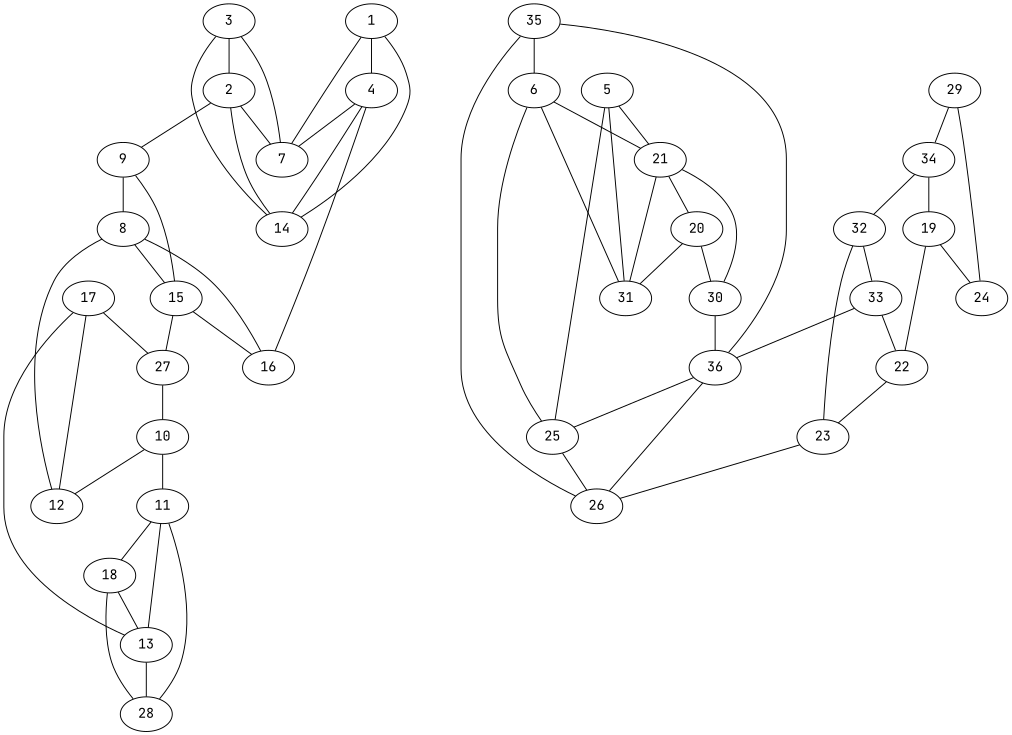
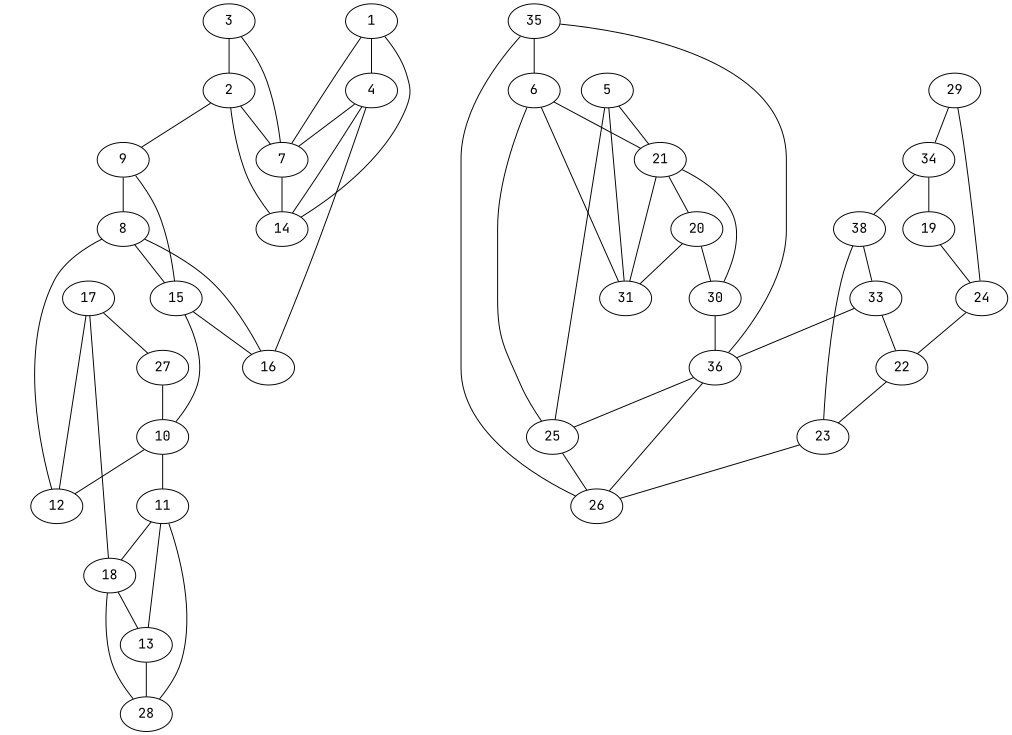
(204, 132) -> (282, 195)
(860, 229) -> (860, 229)
(915, 298) -> (942, 333)
(169, 333) -> (200, 370)
(4, 492) -> (99, 437)
